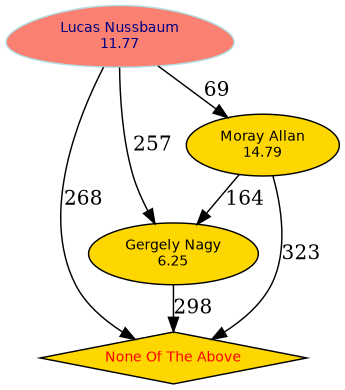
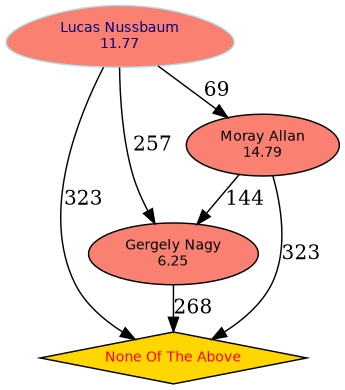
(263, 145) -> (263, 145)
(84, 199) -> (84, 199)
(246, 199) -> (246, 199)
(173, 254) -> (173, 254)
(194, 308) -> (194, 308)
